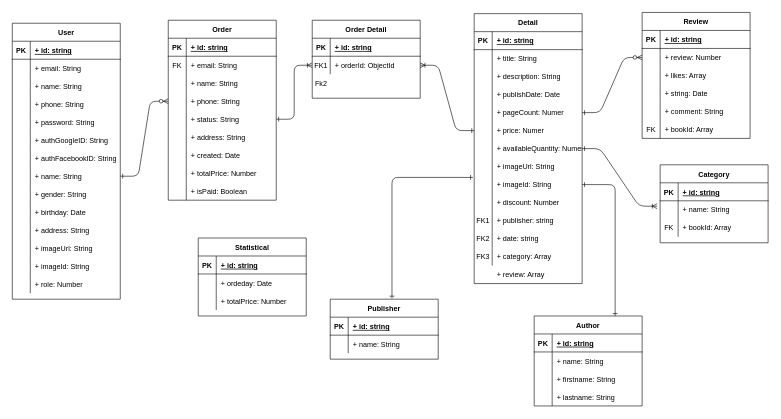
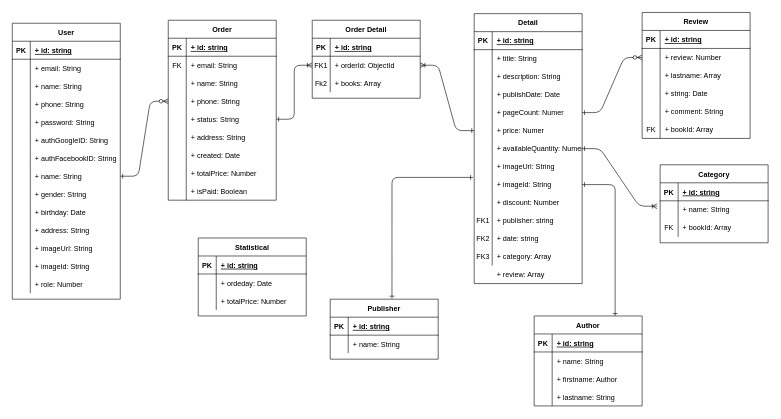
(689, 76) -> (696, 76)
none -> (375, 83)
(591, 379) -> (592, 379)
